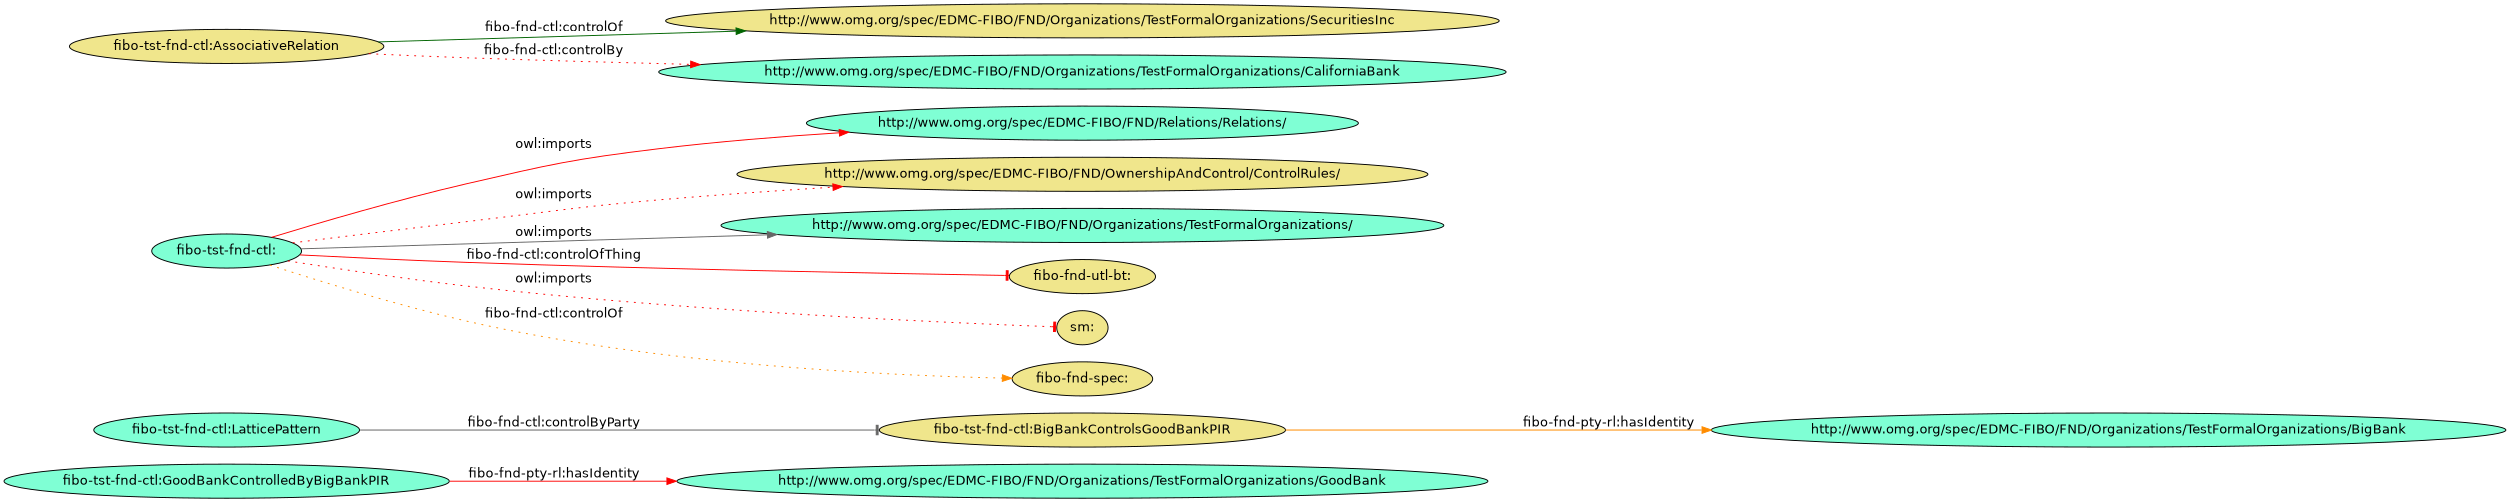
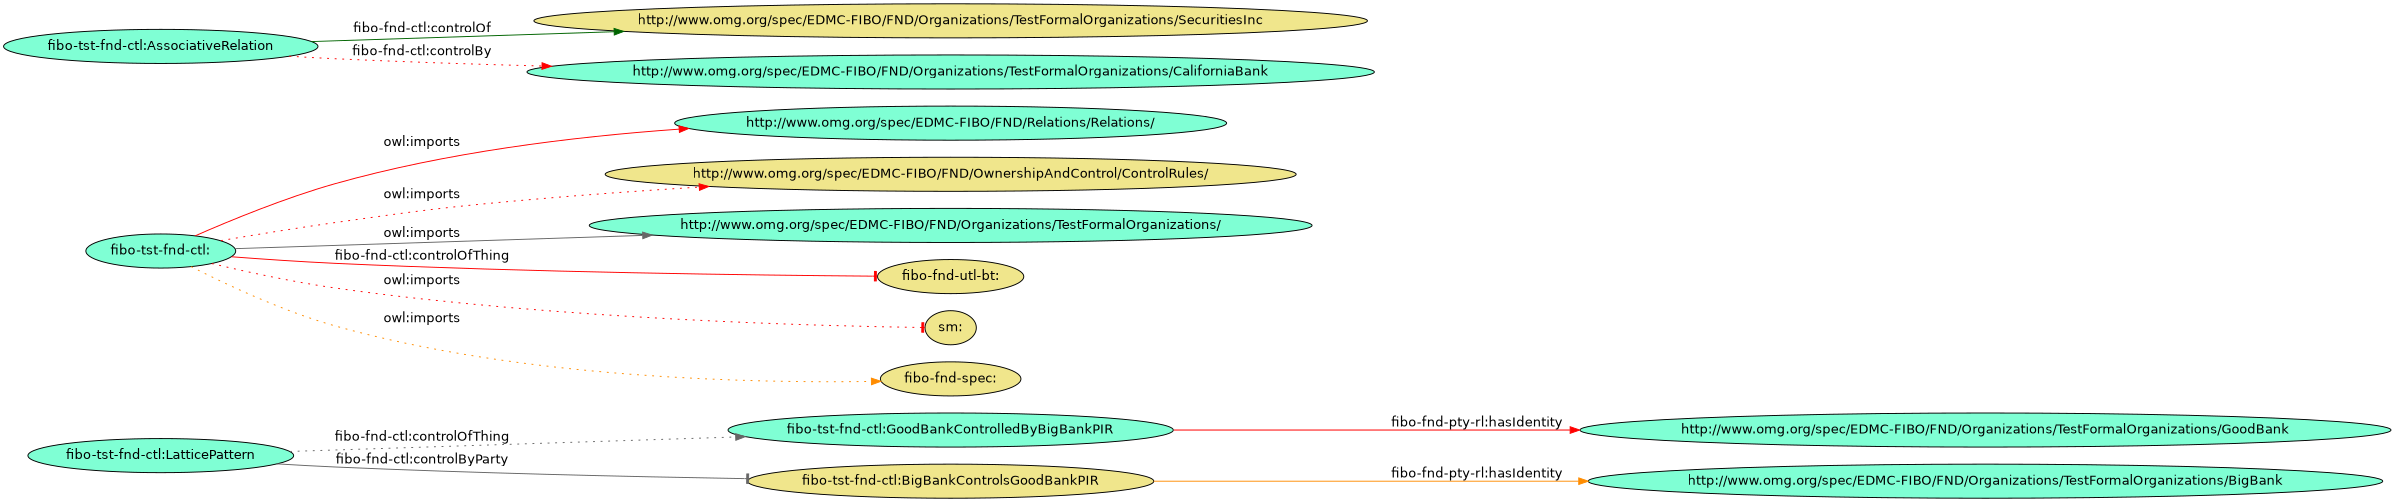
(227, 46) -> (161, 46)
(554, 314) -> (422, 319)
none -> (513, 444)
